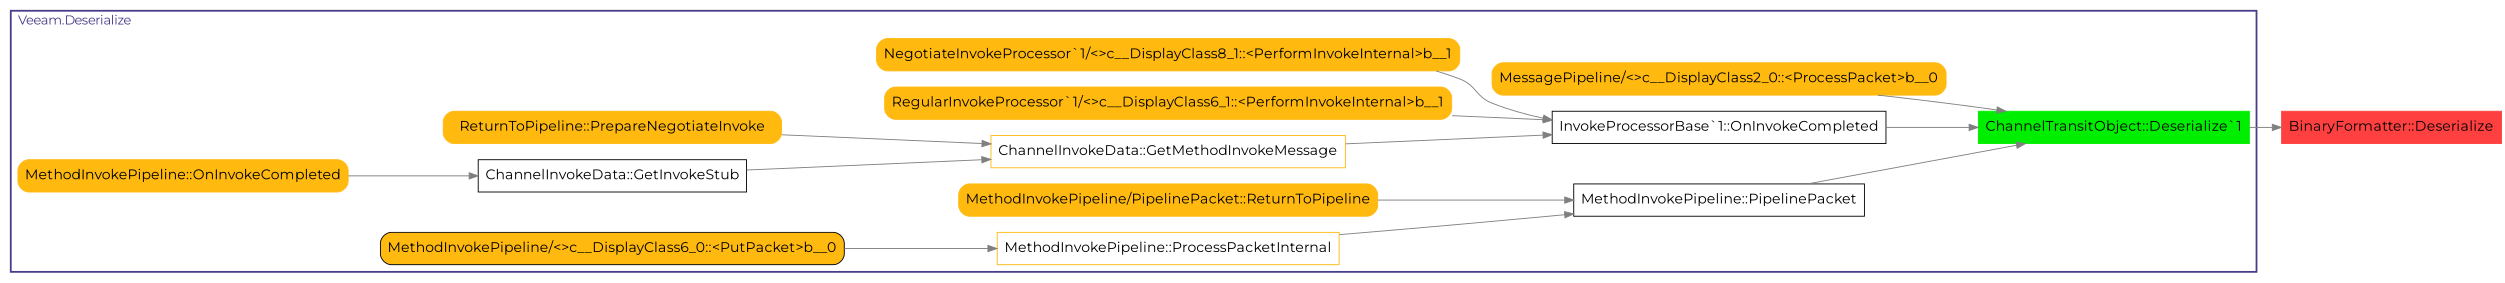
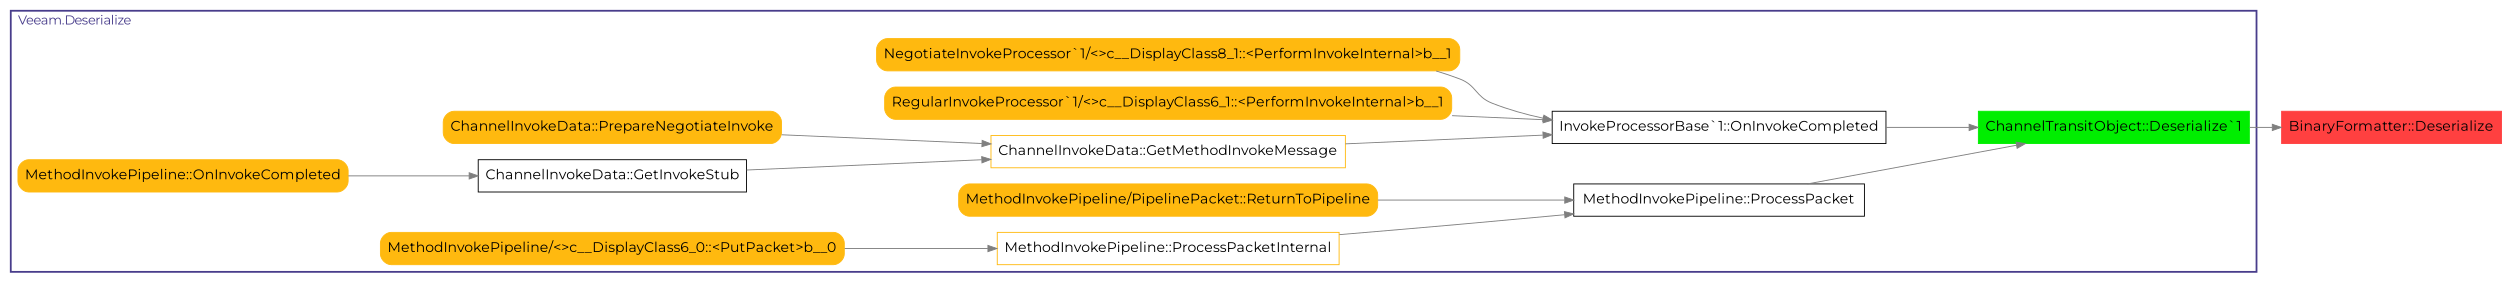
(1719, 79) -> none
(612, 127) -> (612, 127)
(1719, 200) -> (1719, 200)
(612, 249) -> (612, 249)
